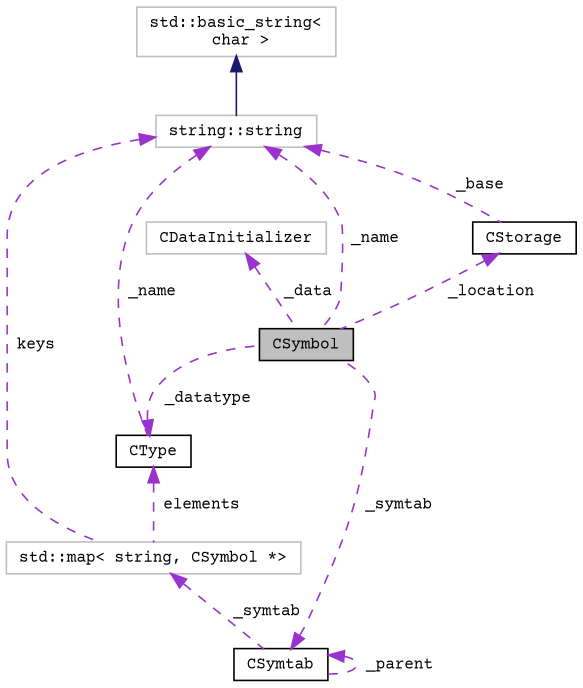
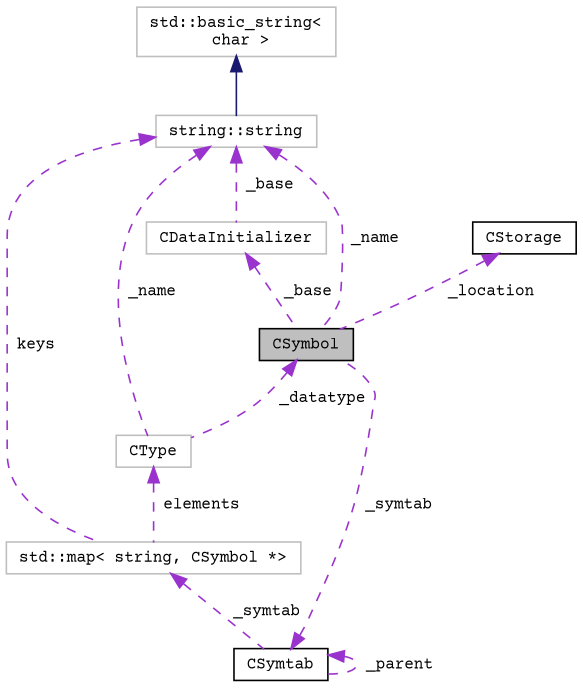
(414, 179) -> (236, 193)
(304, 291) -> (304, 291)
(188, 364) -> (244, 412)
(154, 451) -> (154, 451)
